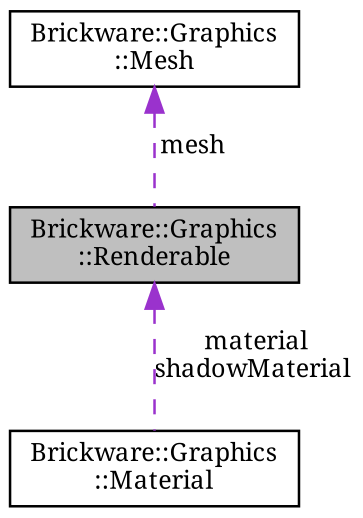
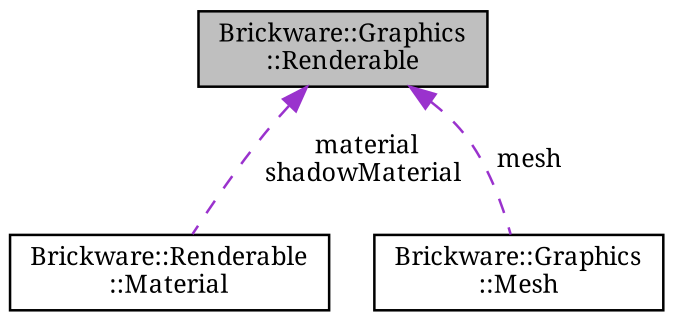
(155, 160) -> (482, 161)
(155, 469) -> (170, 273)
